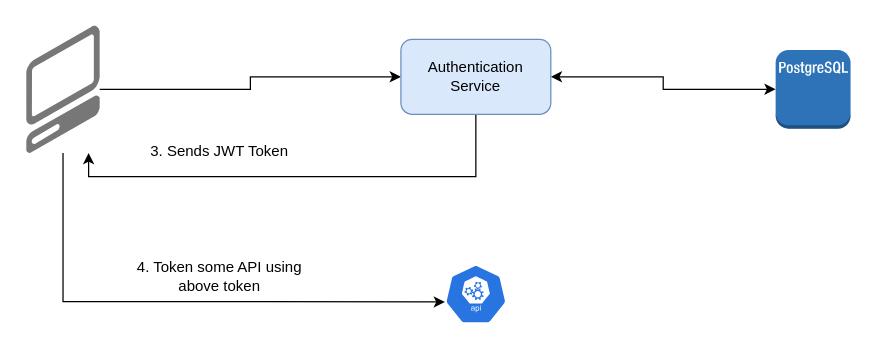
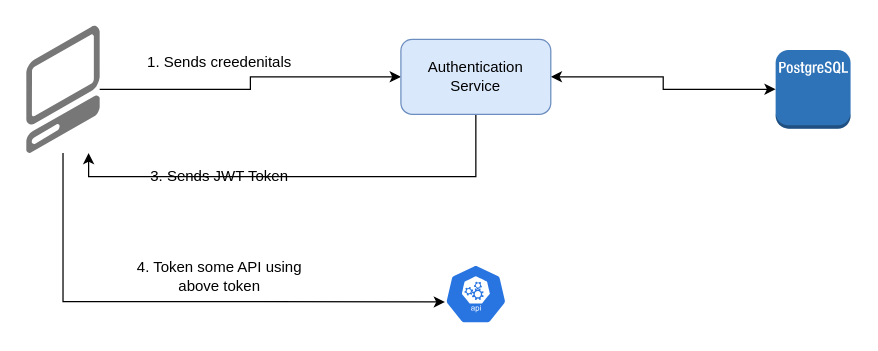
none -> (219, 63)
(219, 152) -> (219, 177)
